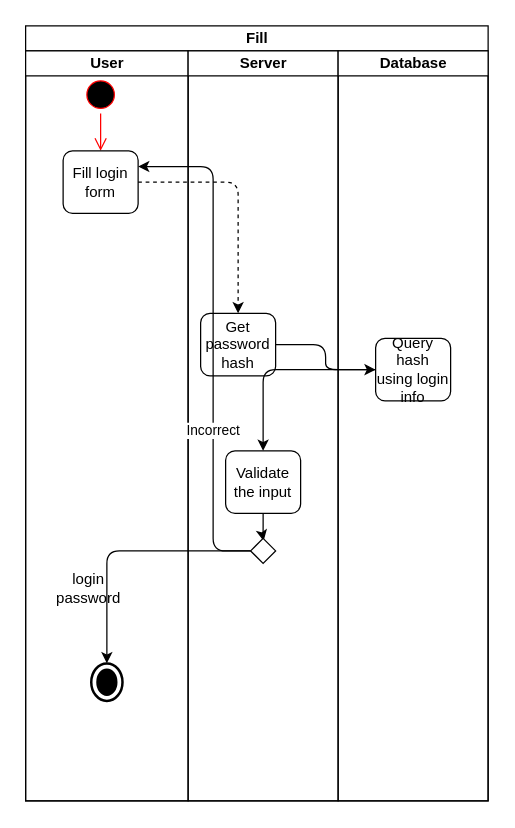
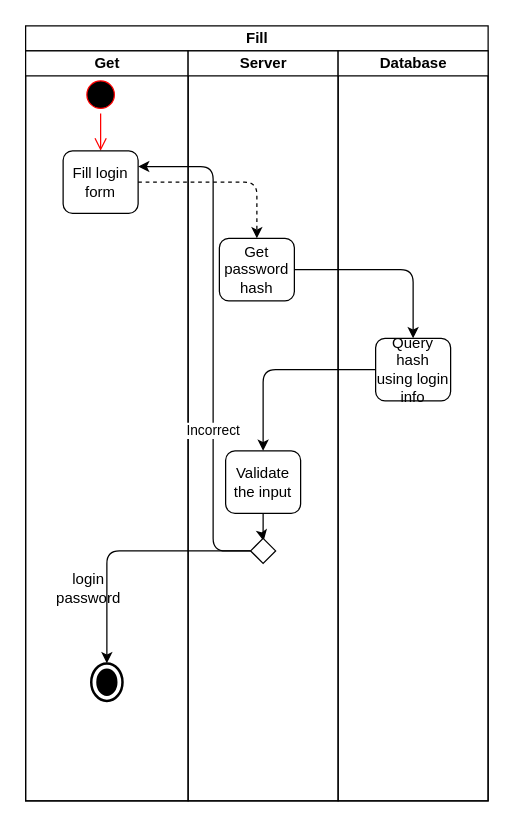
(108, 63) -> (108, 63)
(238, 344) -> (257, 269)
